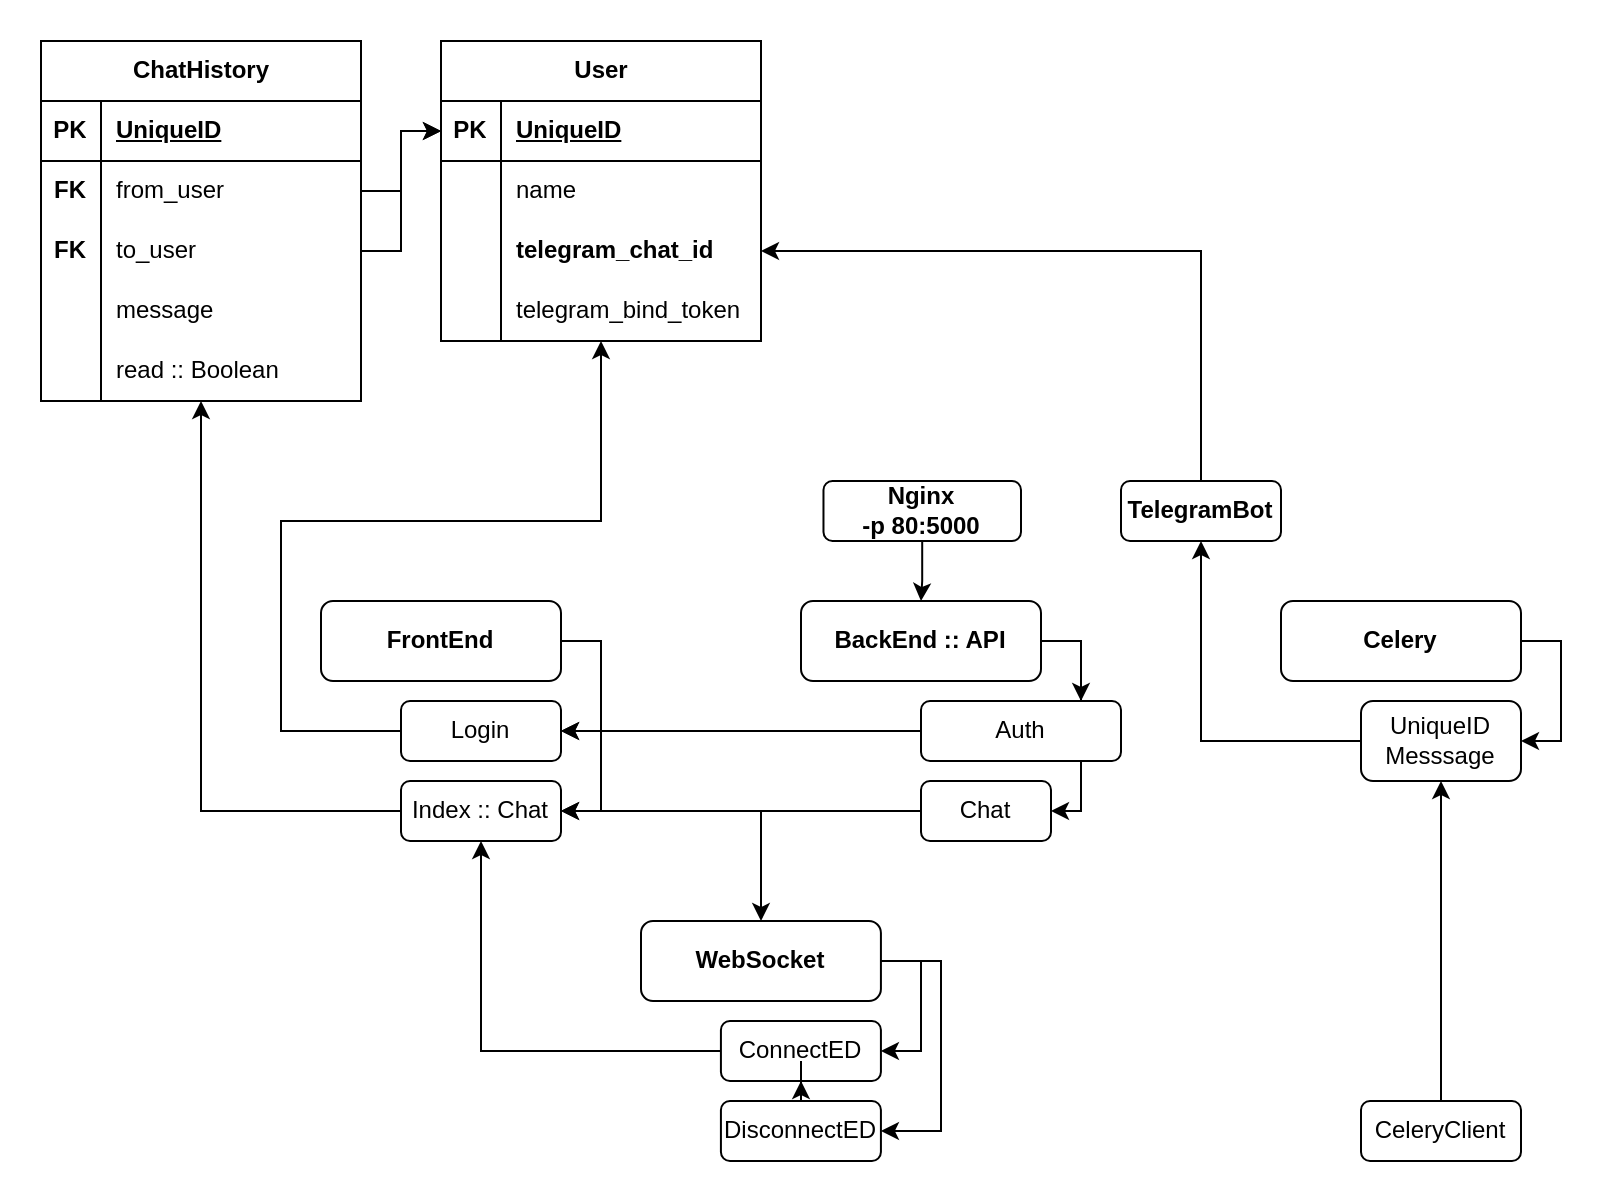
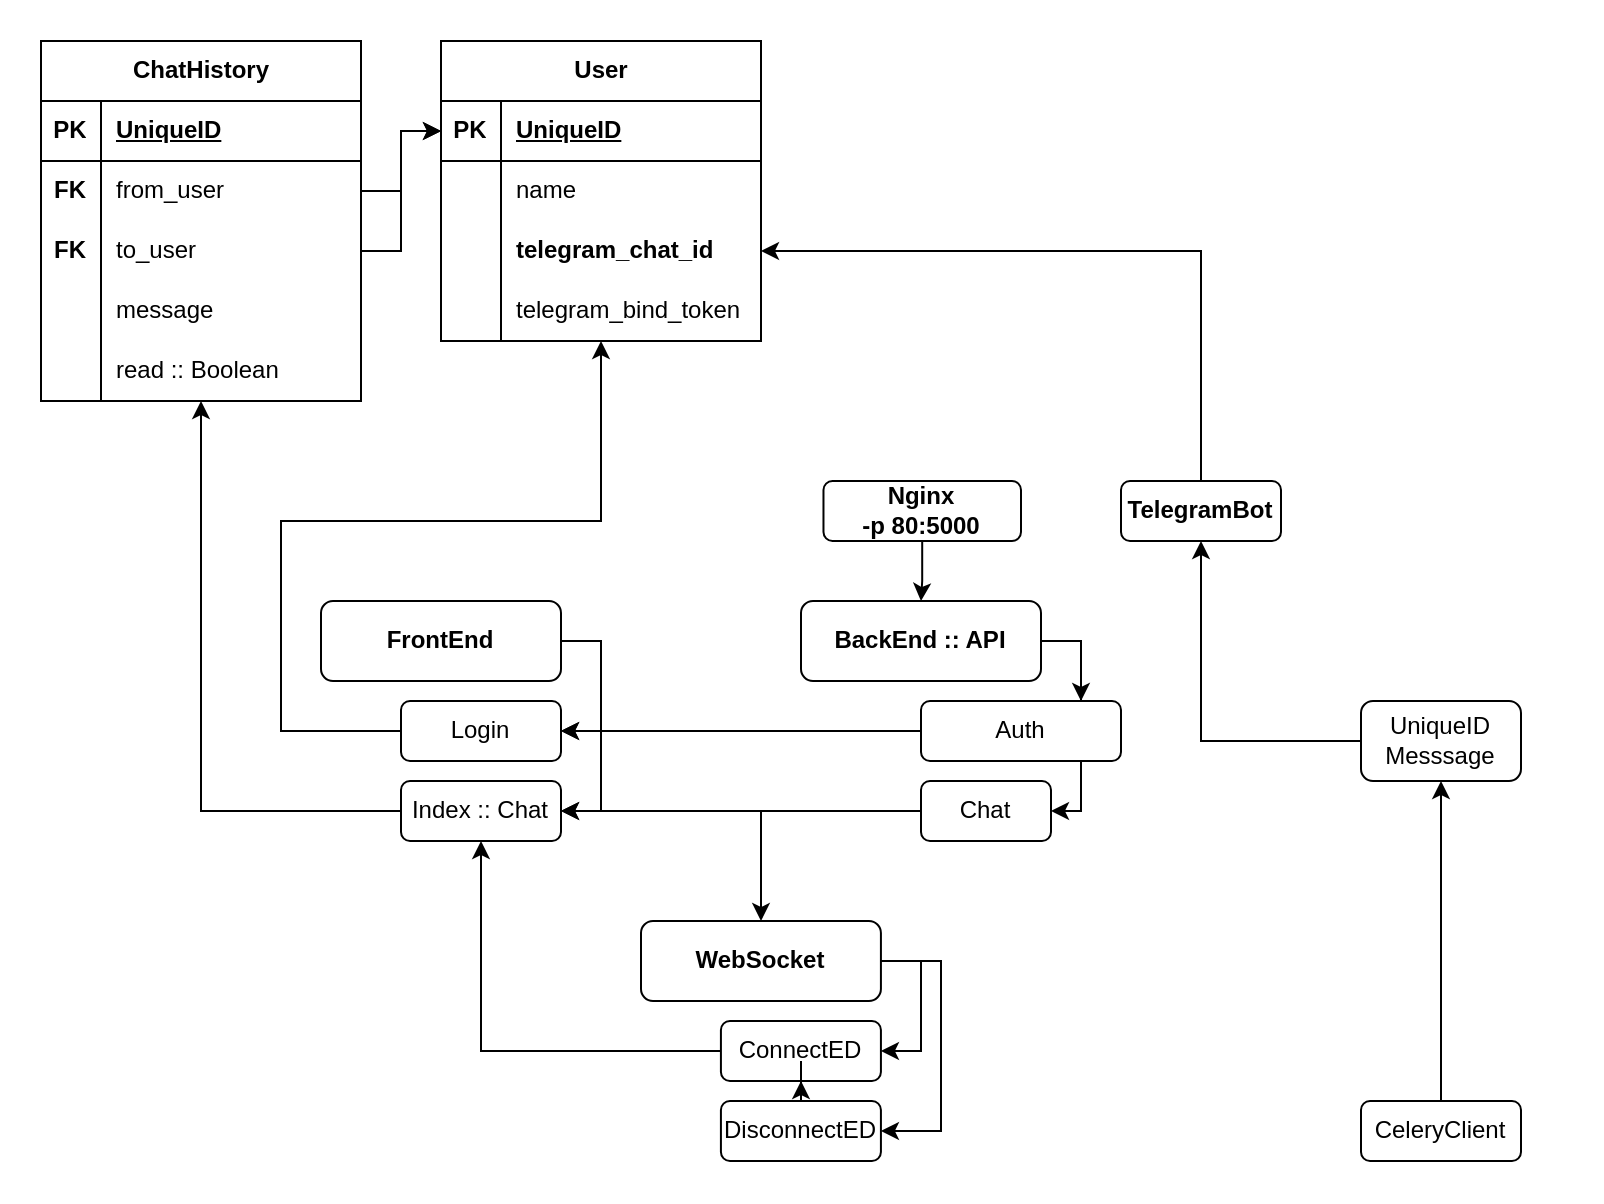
(1401, 641) -> none
(1561, 684) -> none
